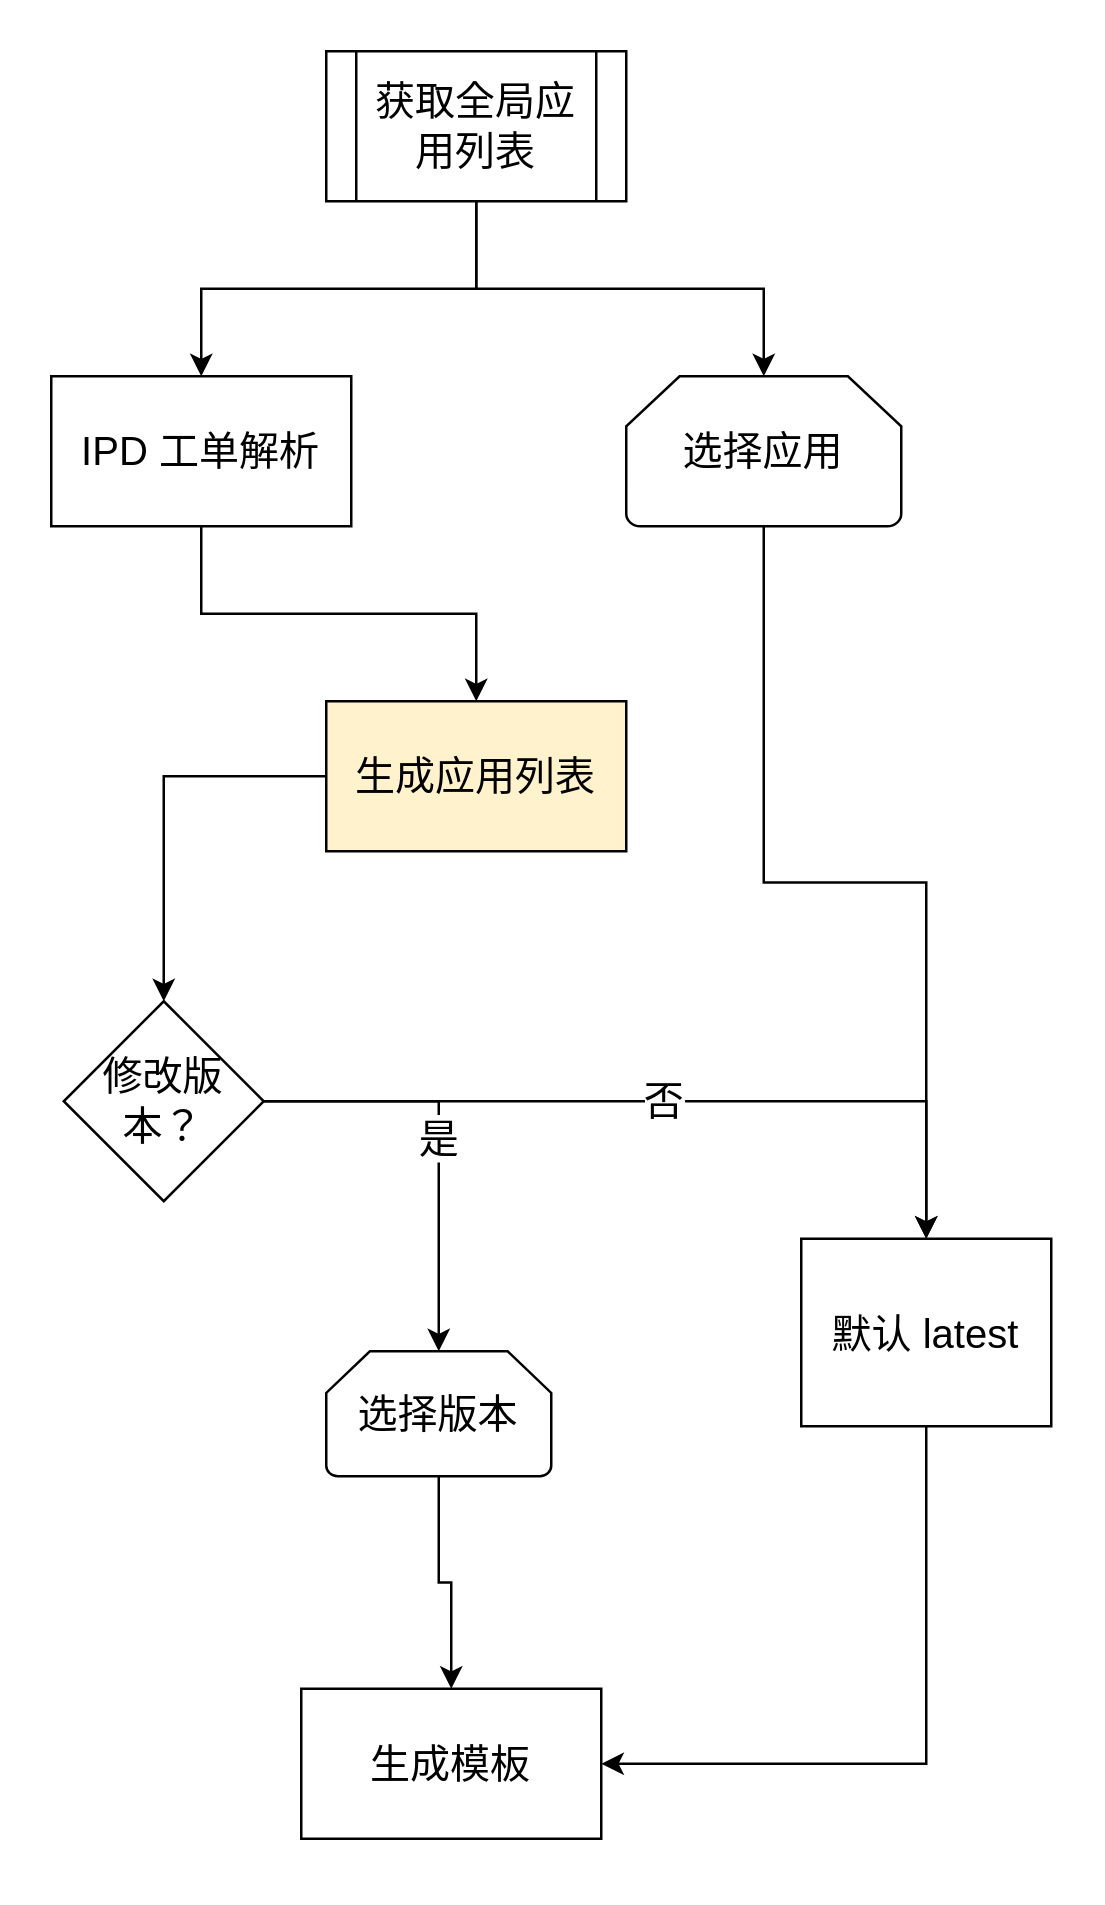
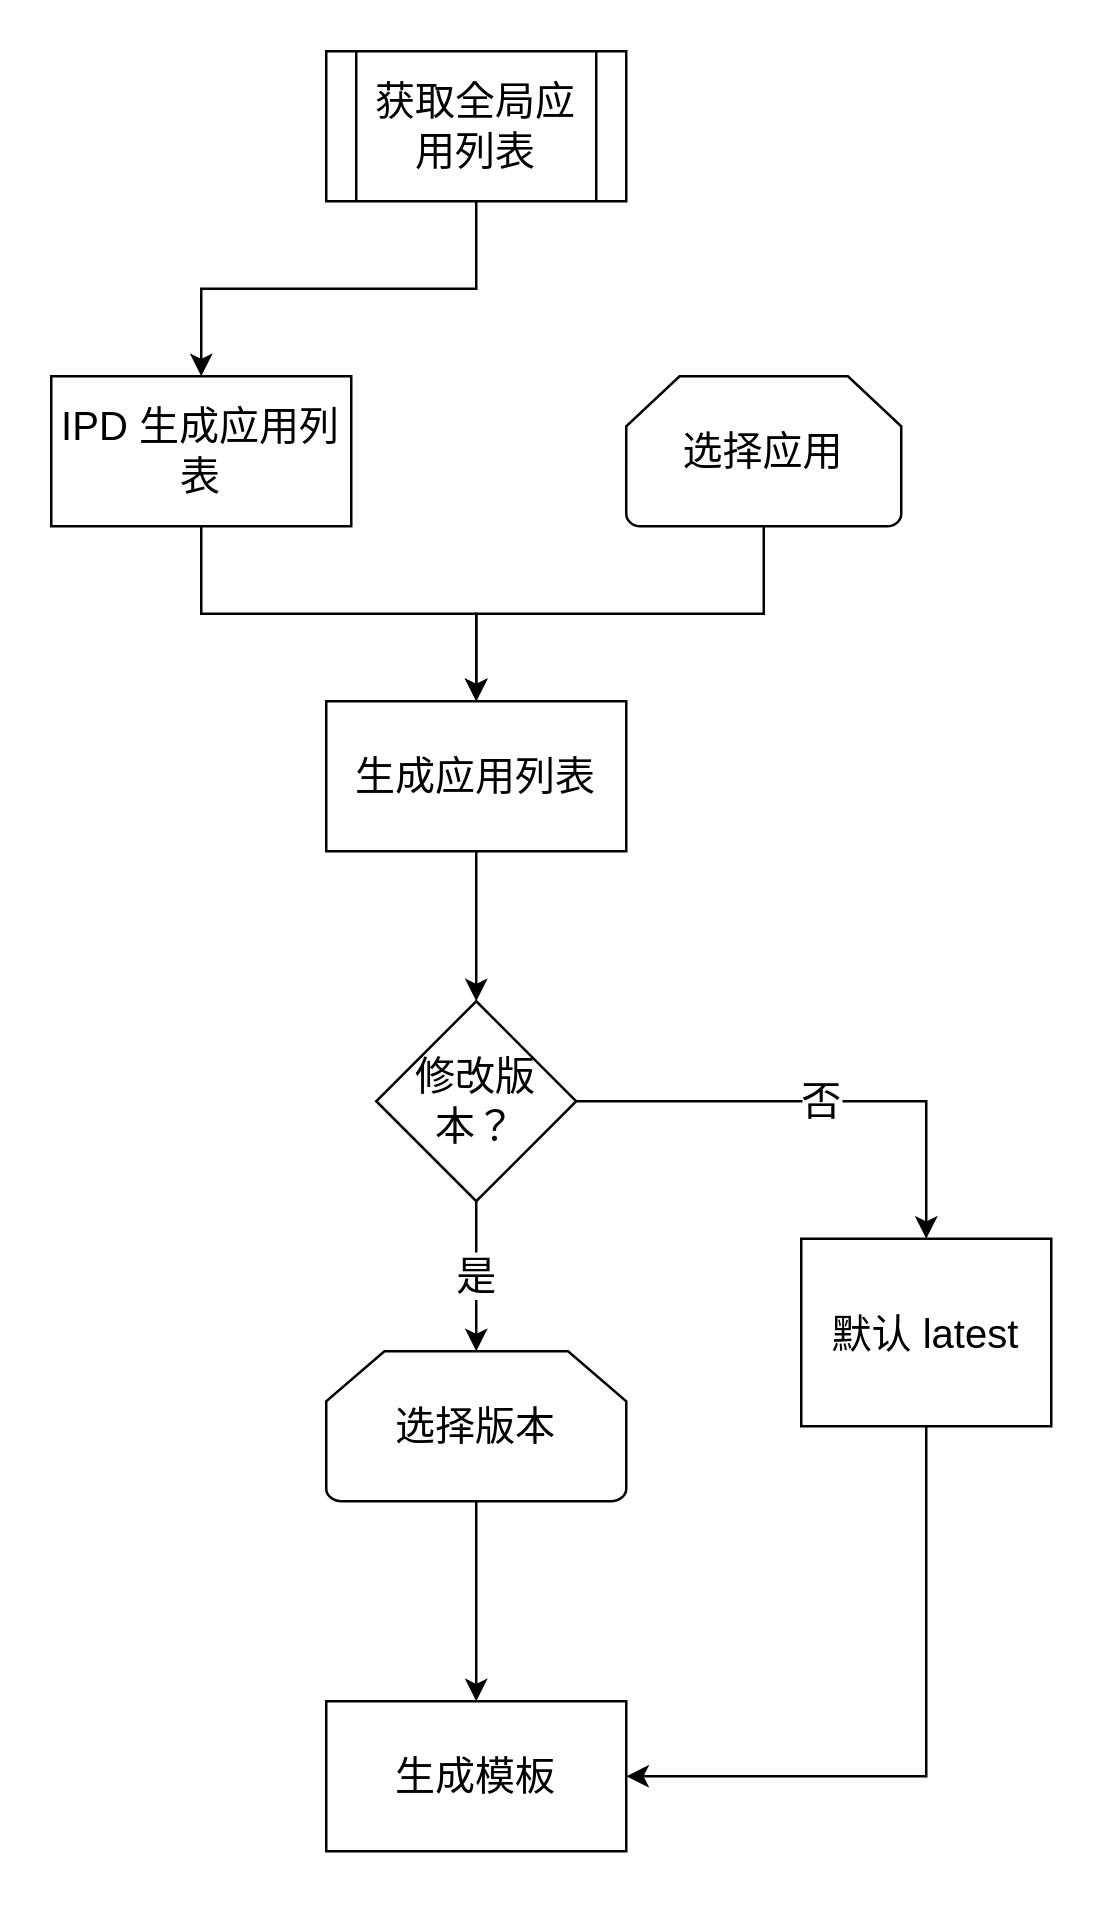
(656, 289) -> none
(201, 451) -> (201, 451)
(476, 776) -> (476, 776)
(817, 883) -> (624, 614)
(164, 1101) -> (476, 1101)
(439, 1414) -> (476, 1426)
(451, 1764) -> (476, 1776)
